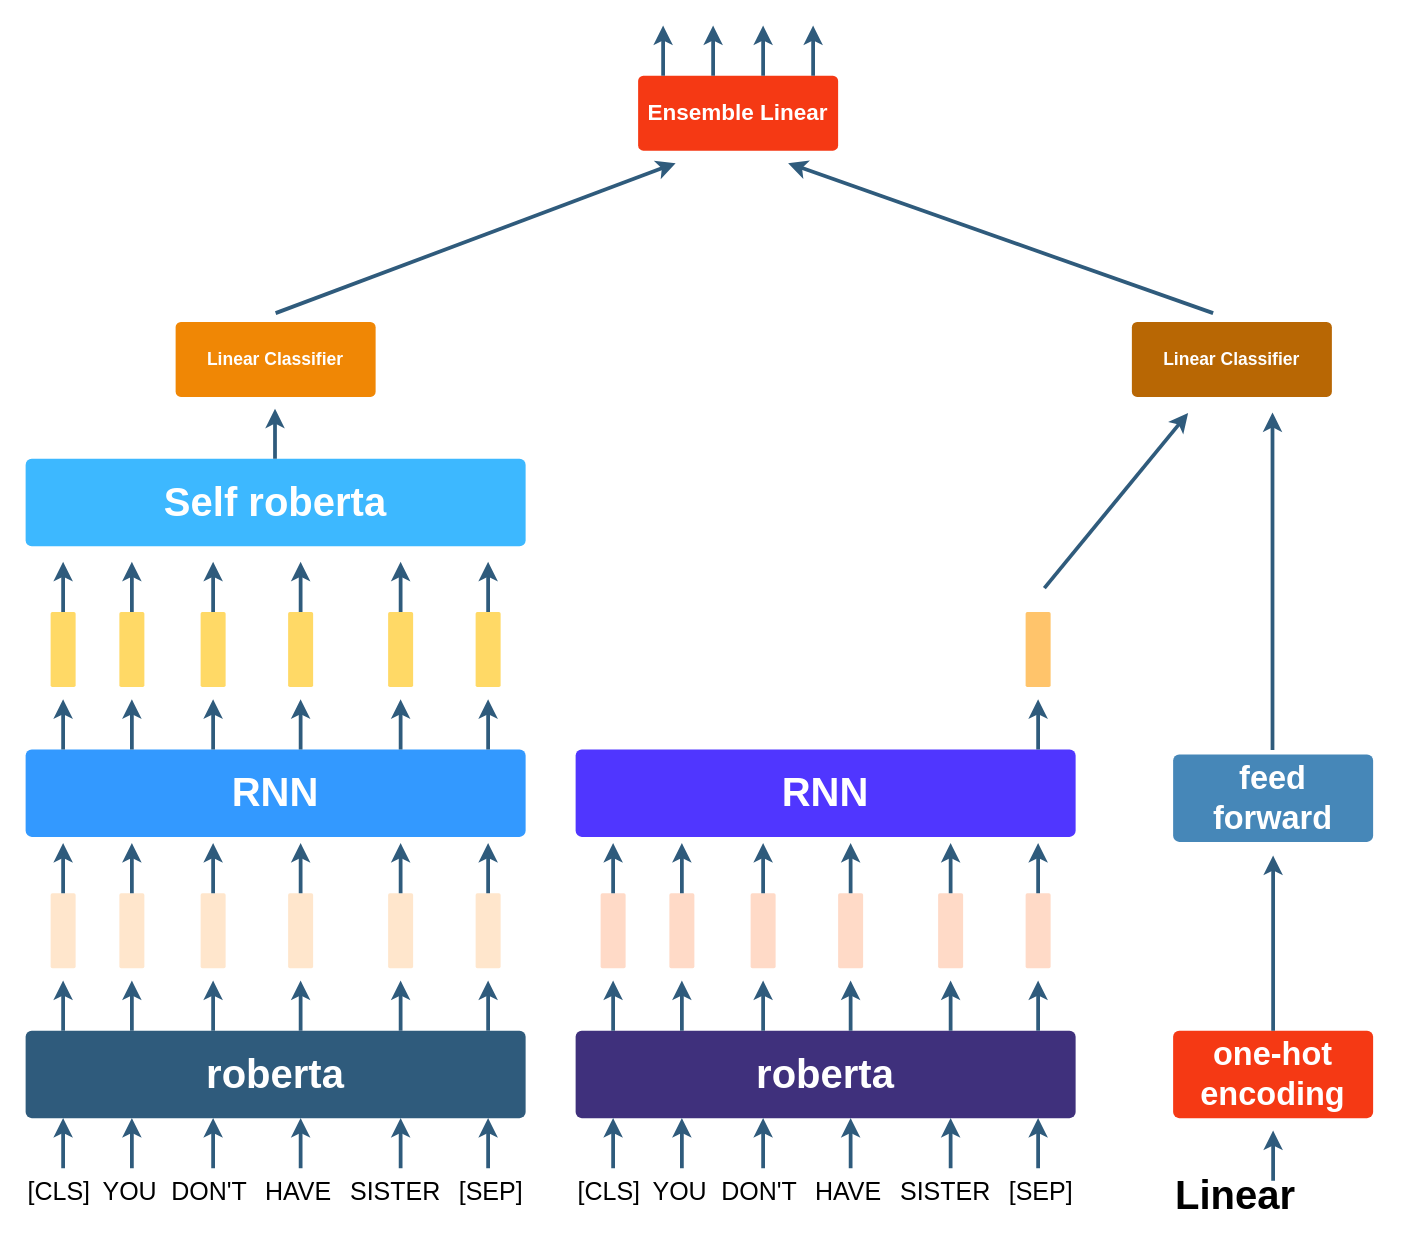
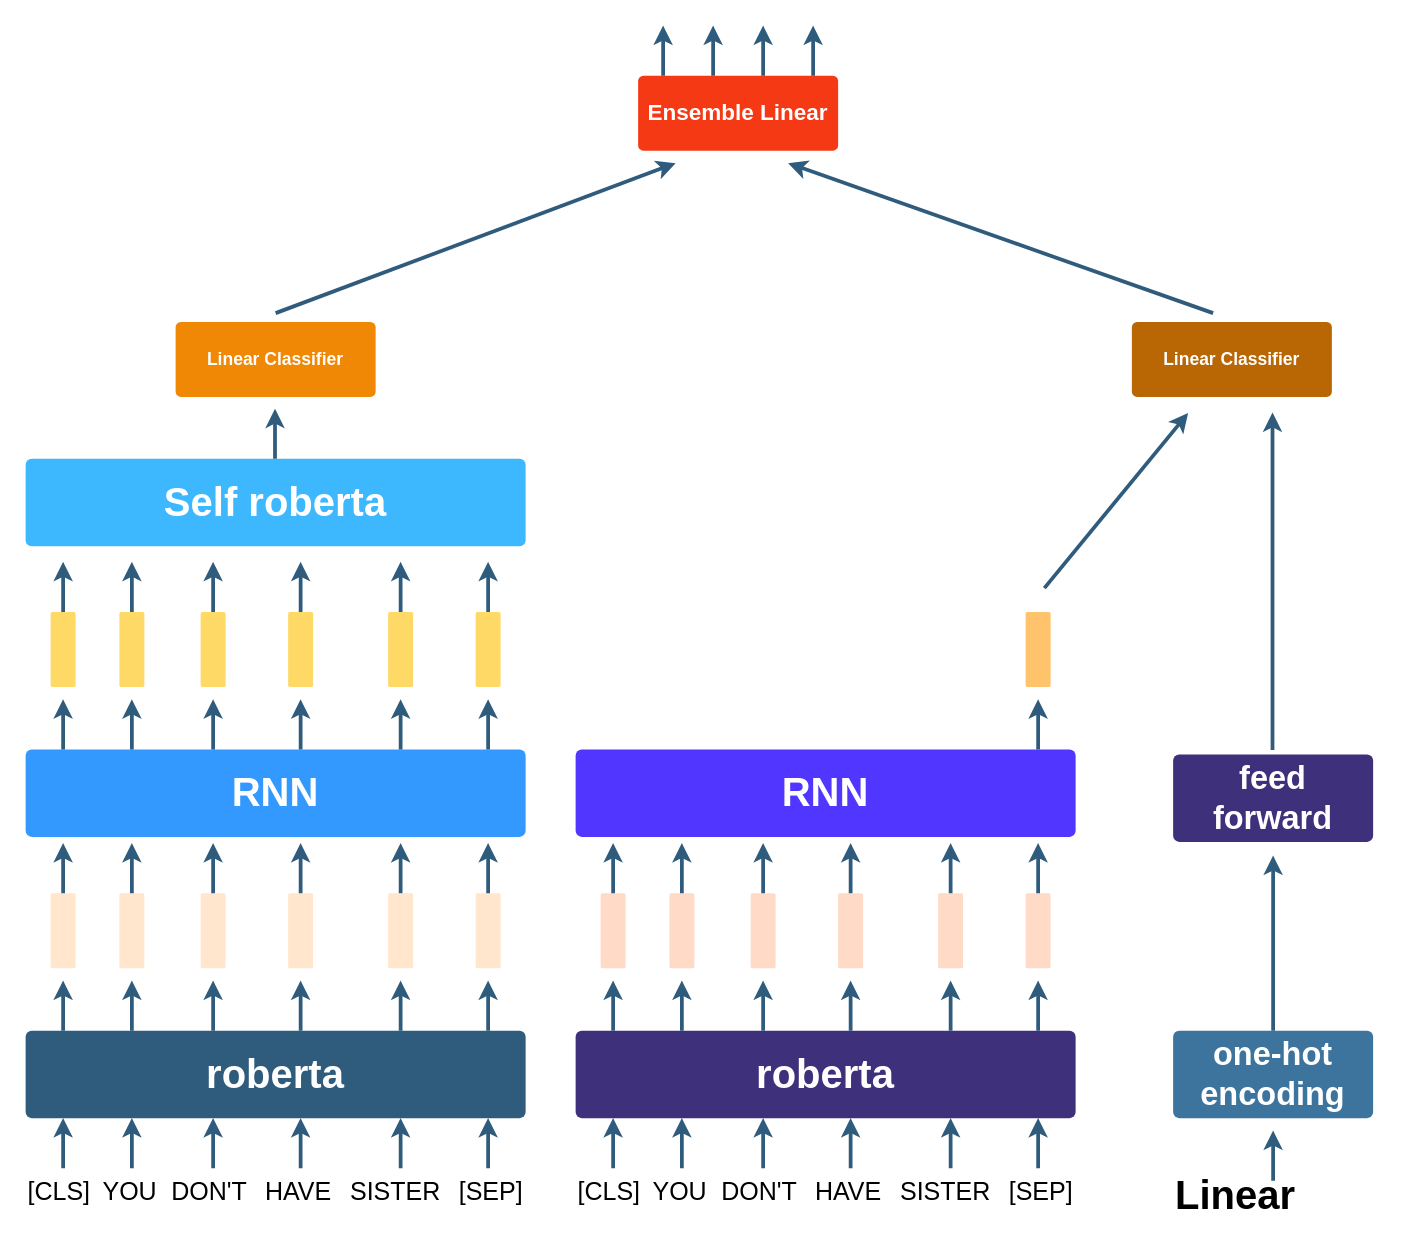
(1273, 798) -> (1273, 798)
(1273, 1074) -> (1273, 1074)
